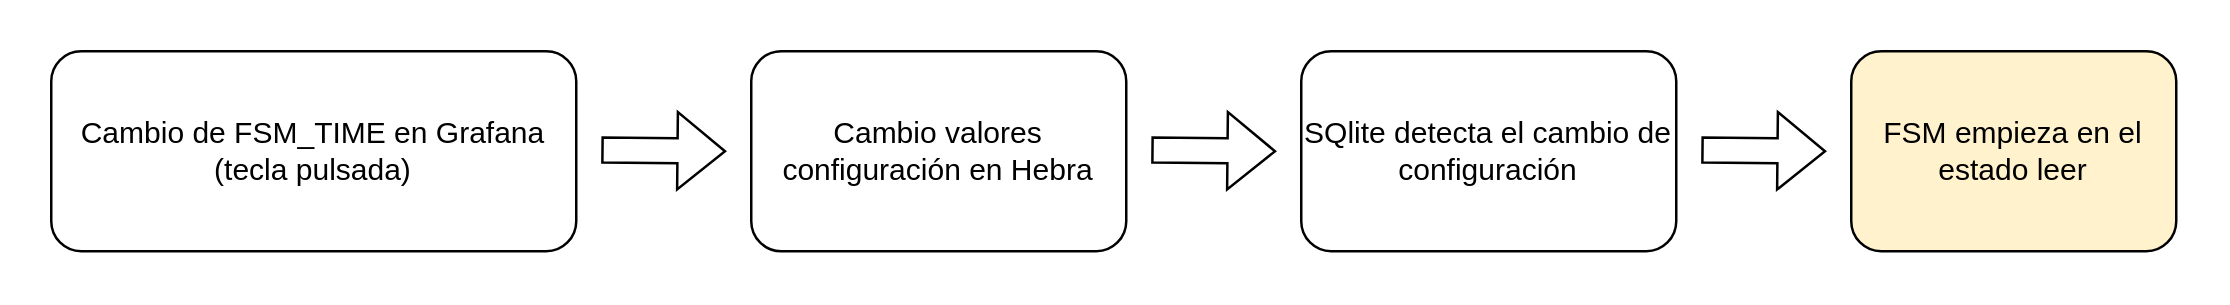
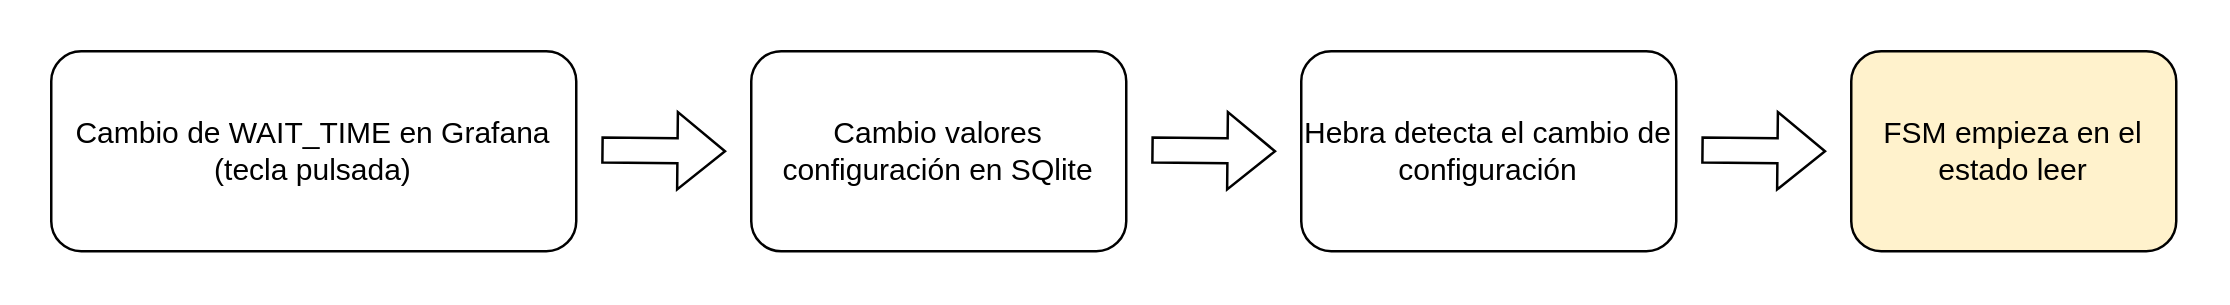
(314, 151) -> (314, 151)
(939, 151) -> (939, 151)
(1489, 151) -> (1489, 151)
